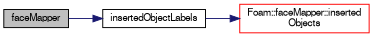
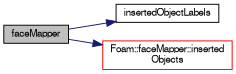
(218, 19) -> (81, 41)
